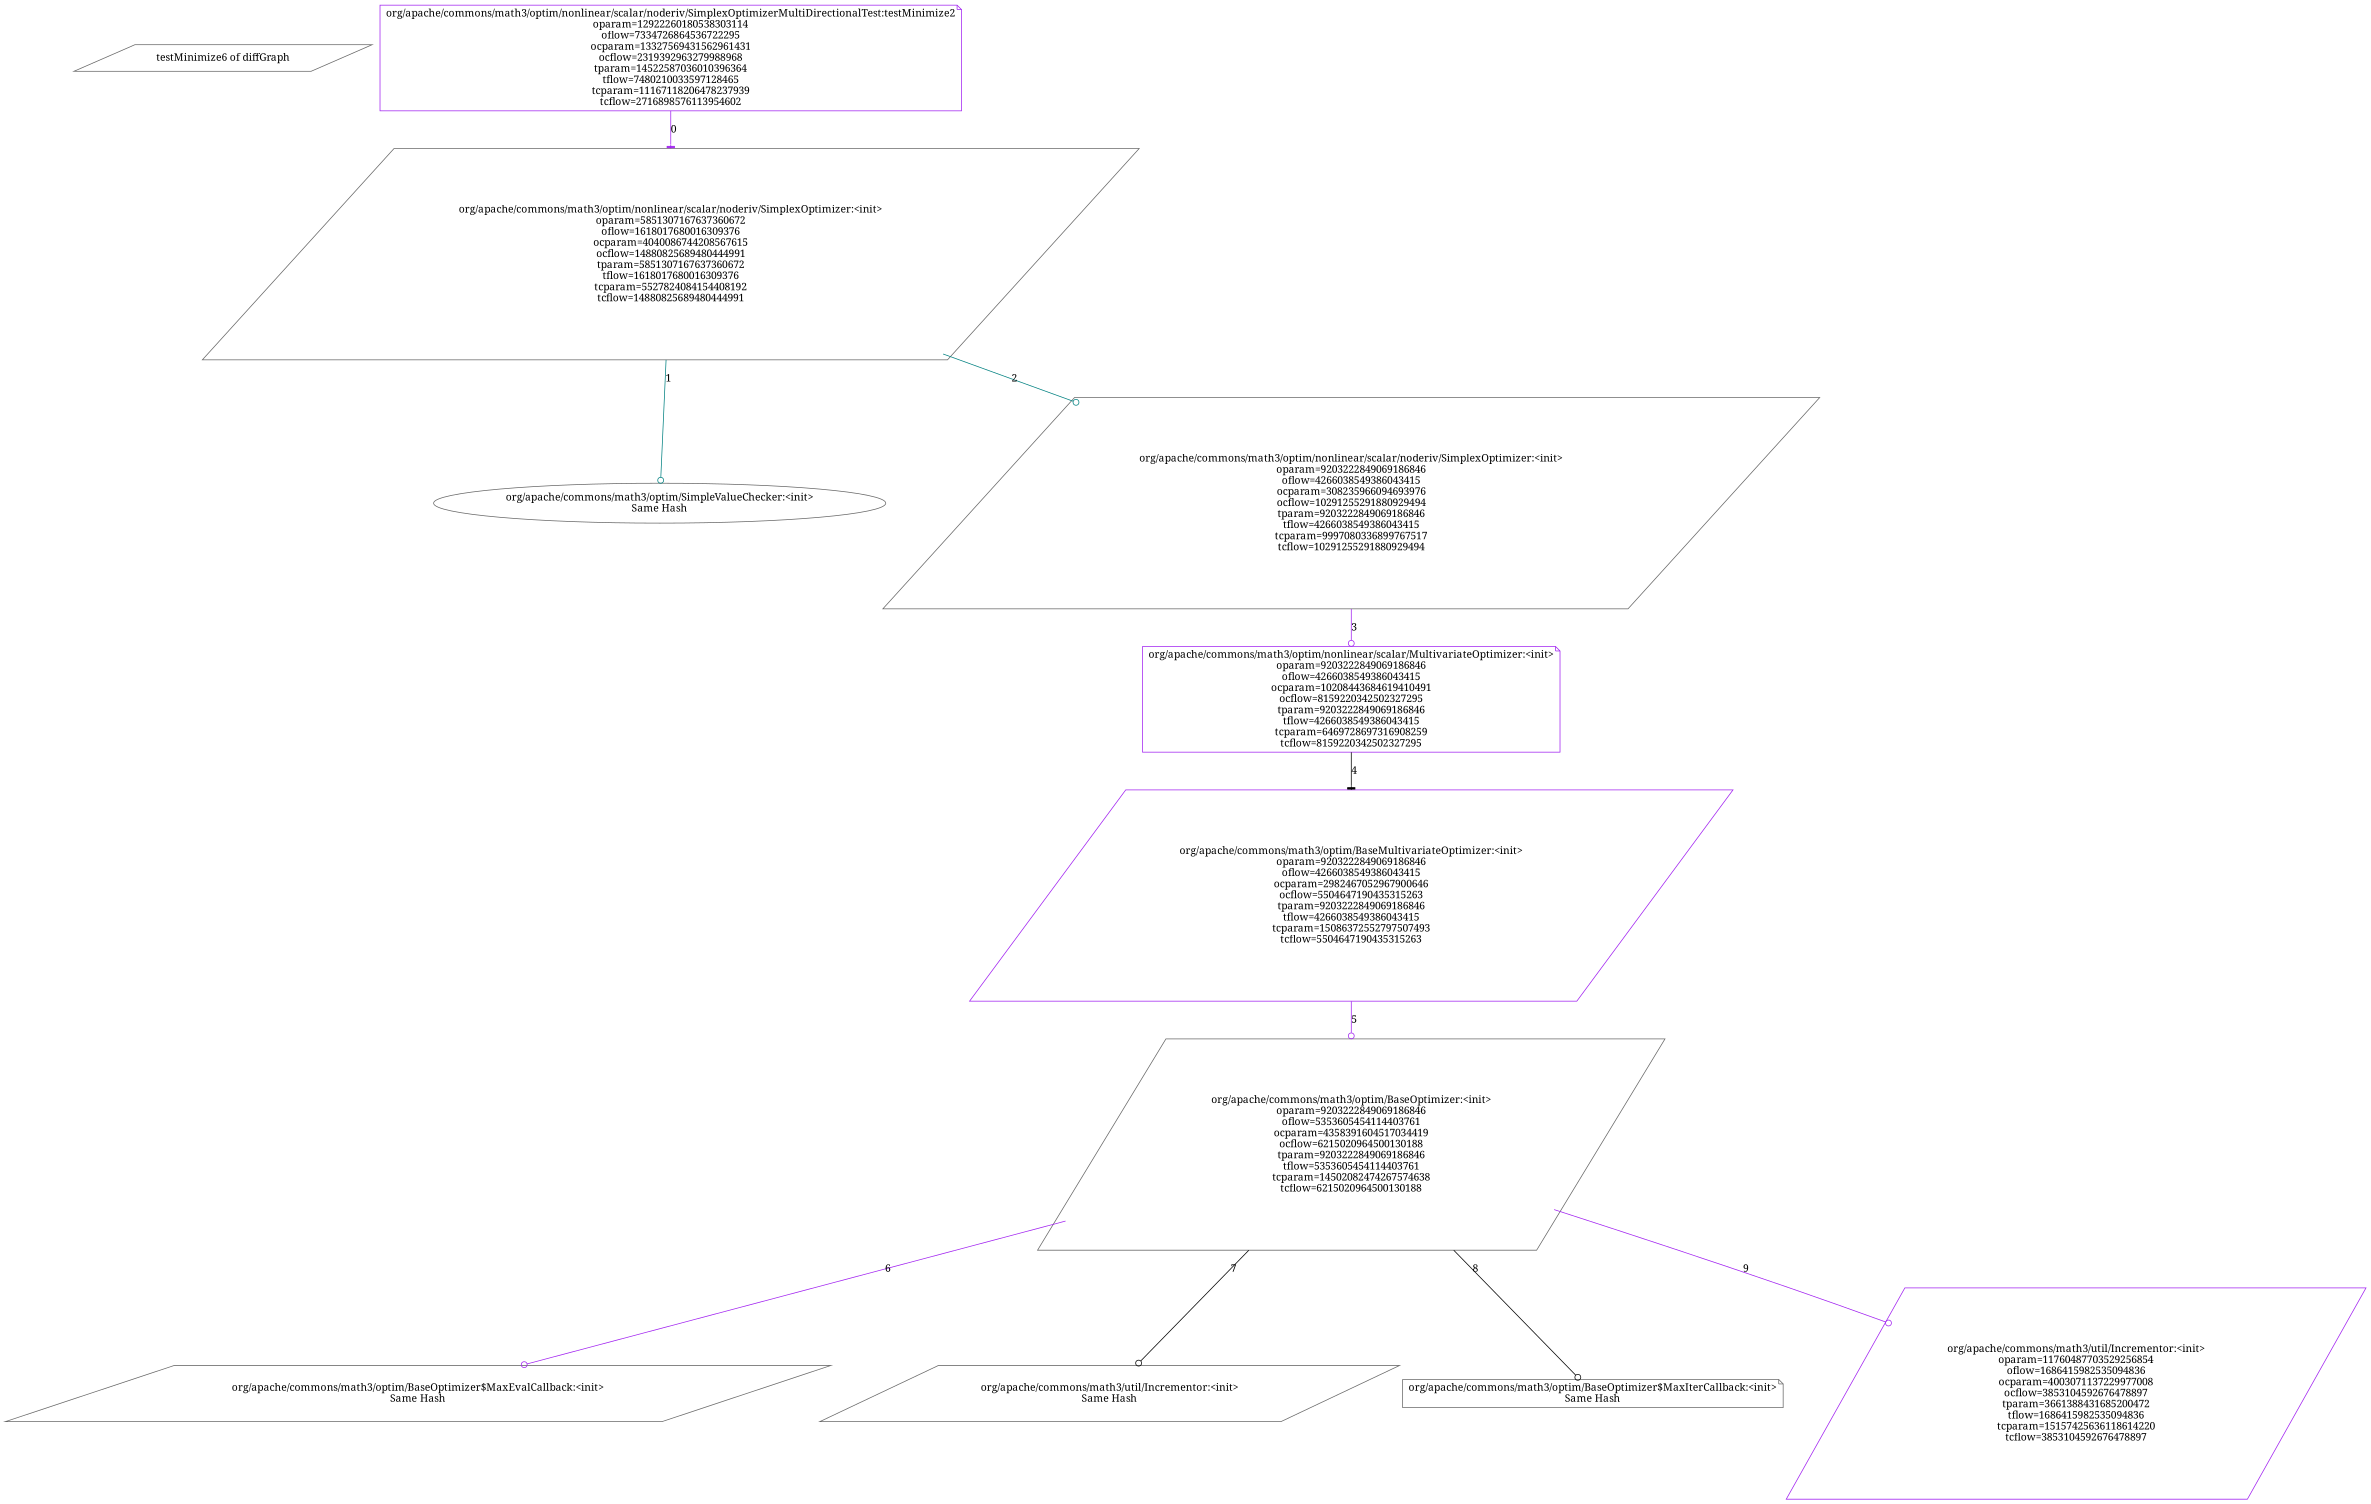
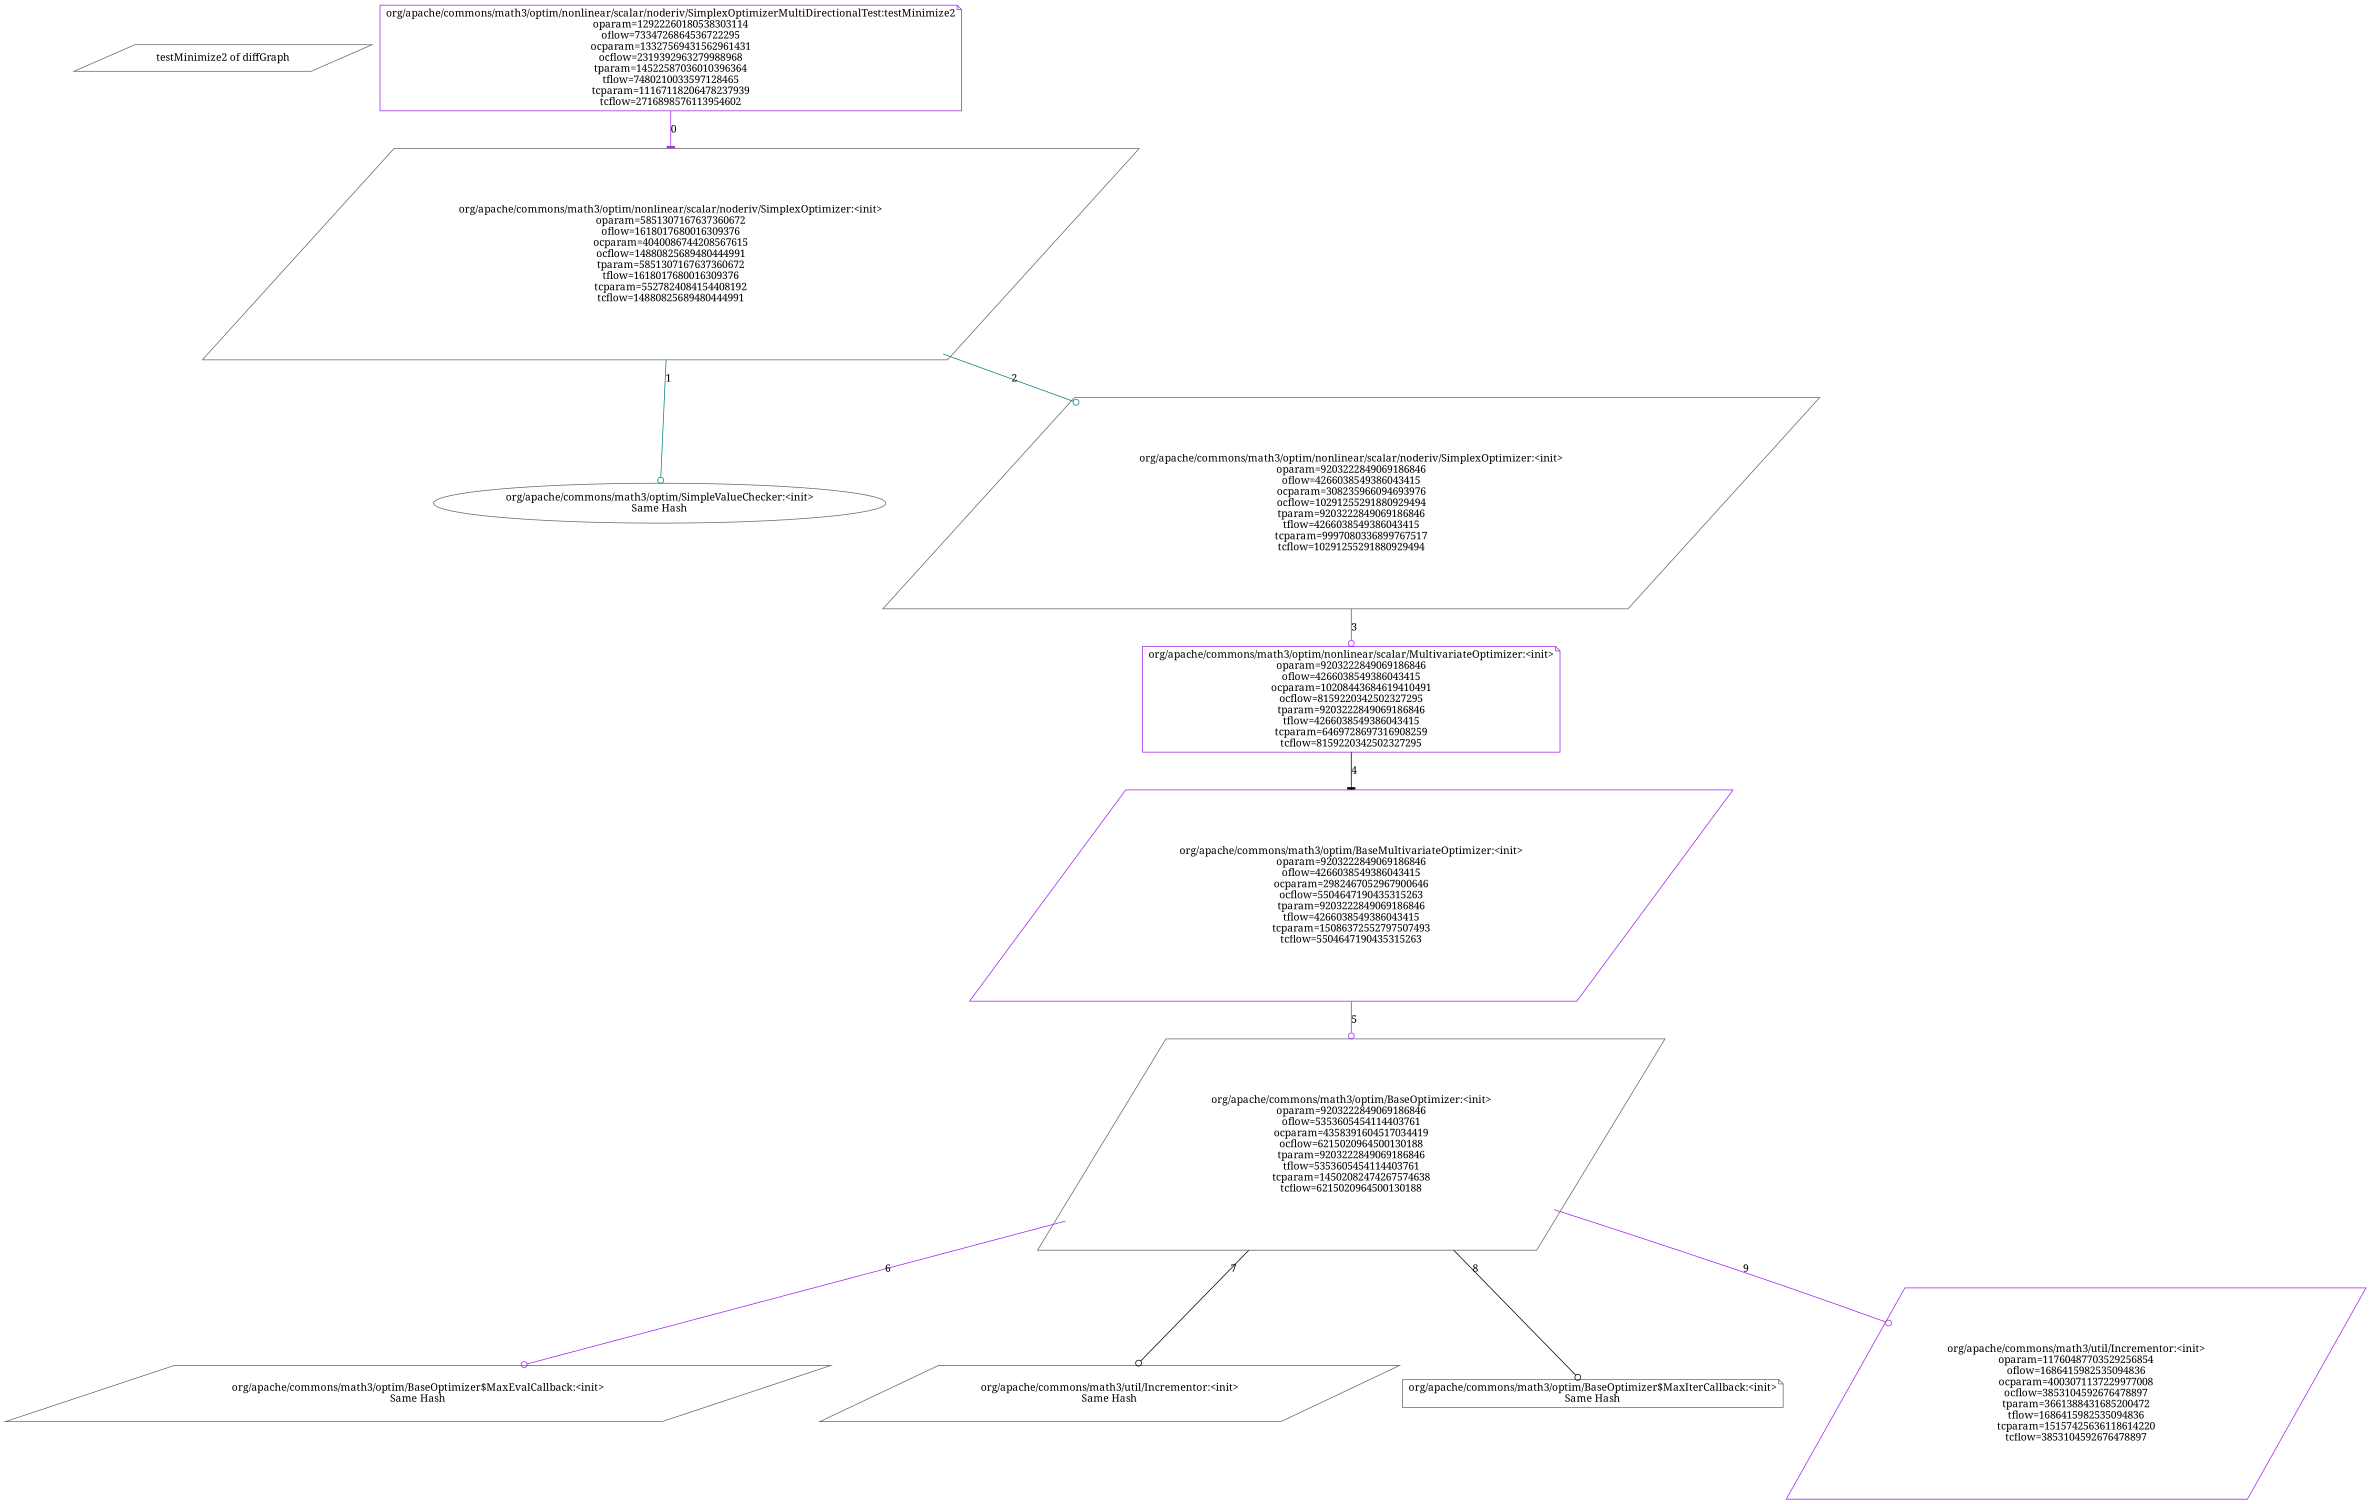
(223, 58) -> (223, 58)
